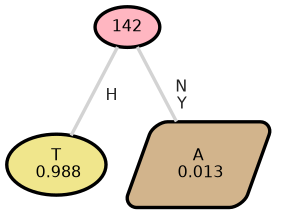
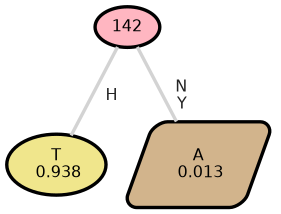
(56, 165) -> (56, 165)
